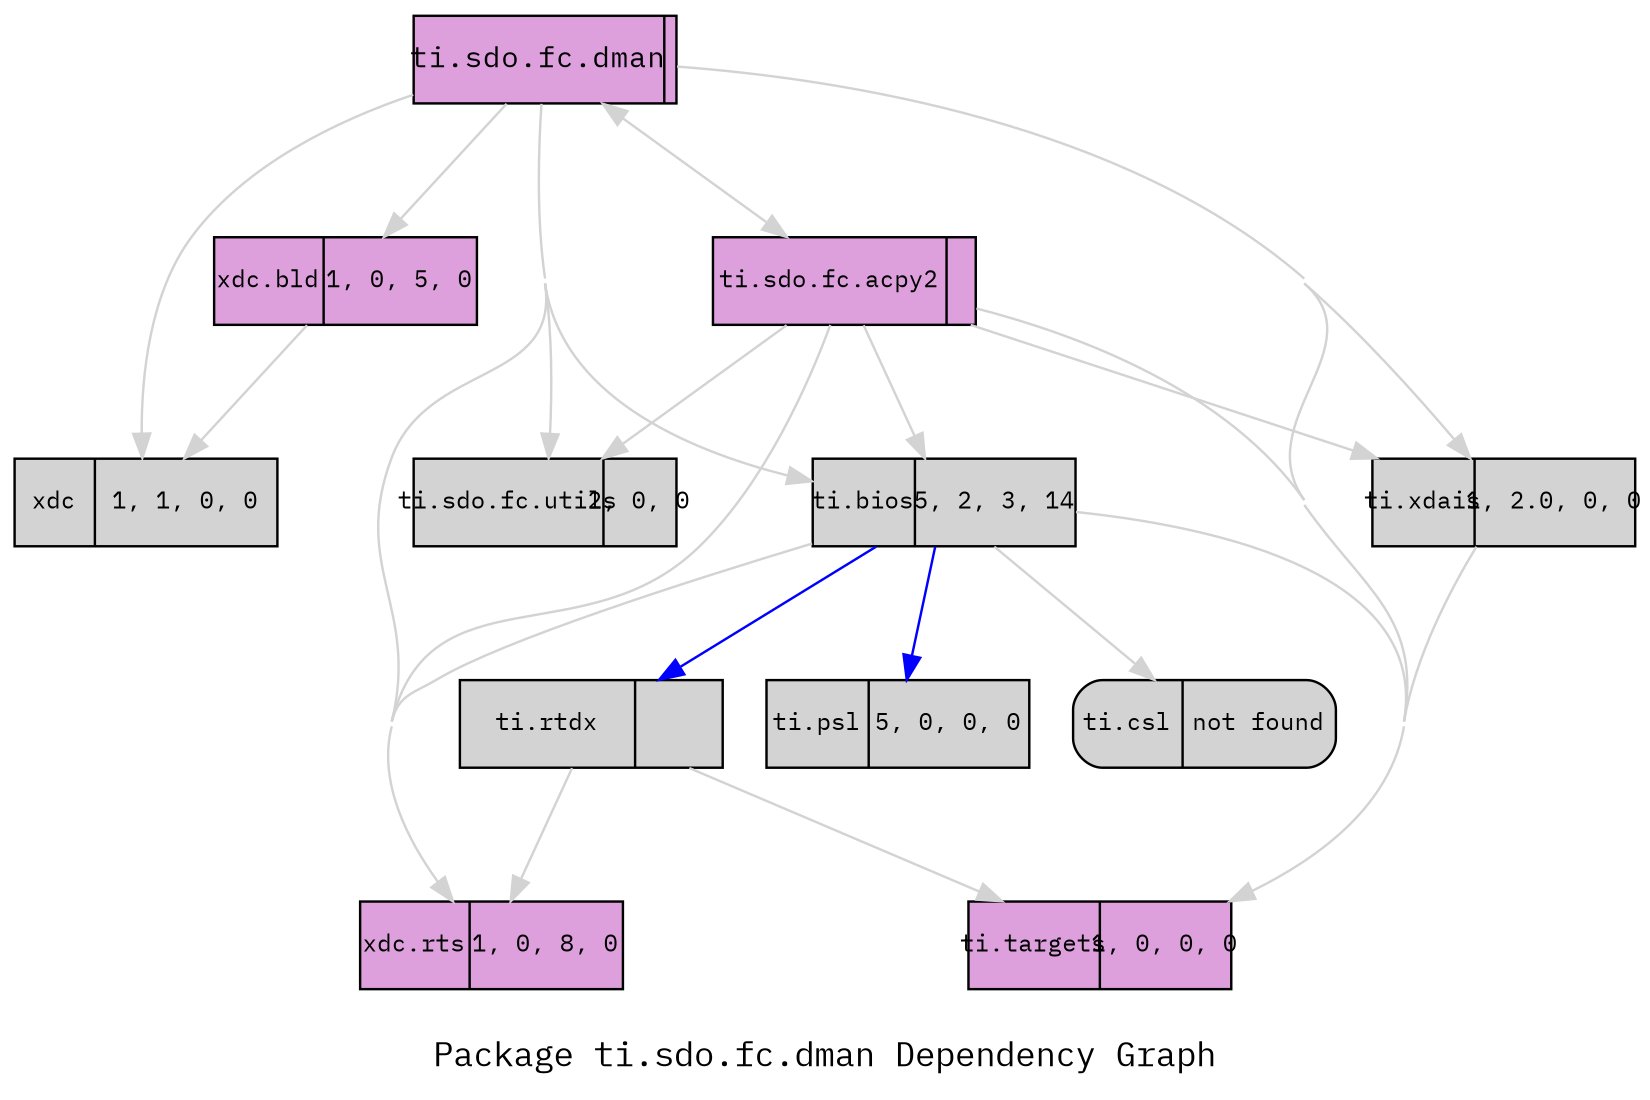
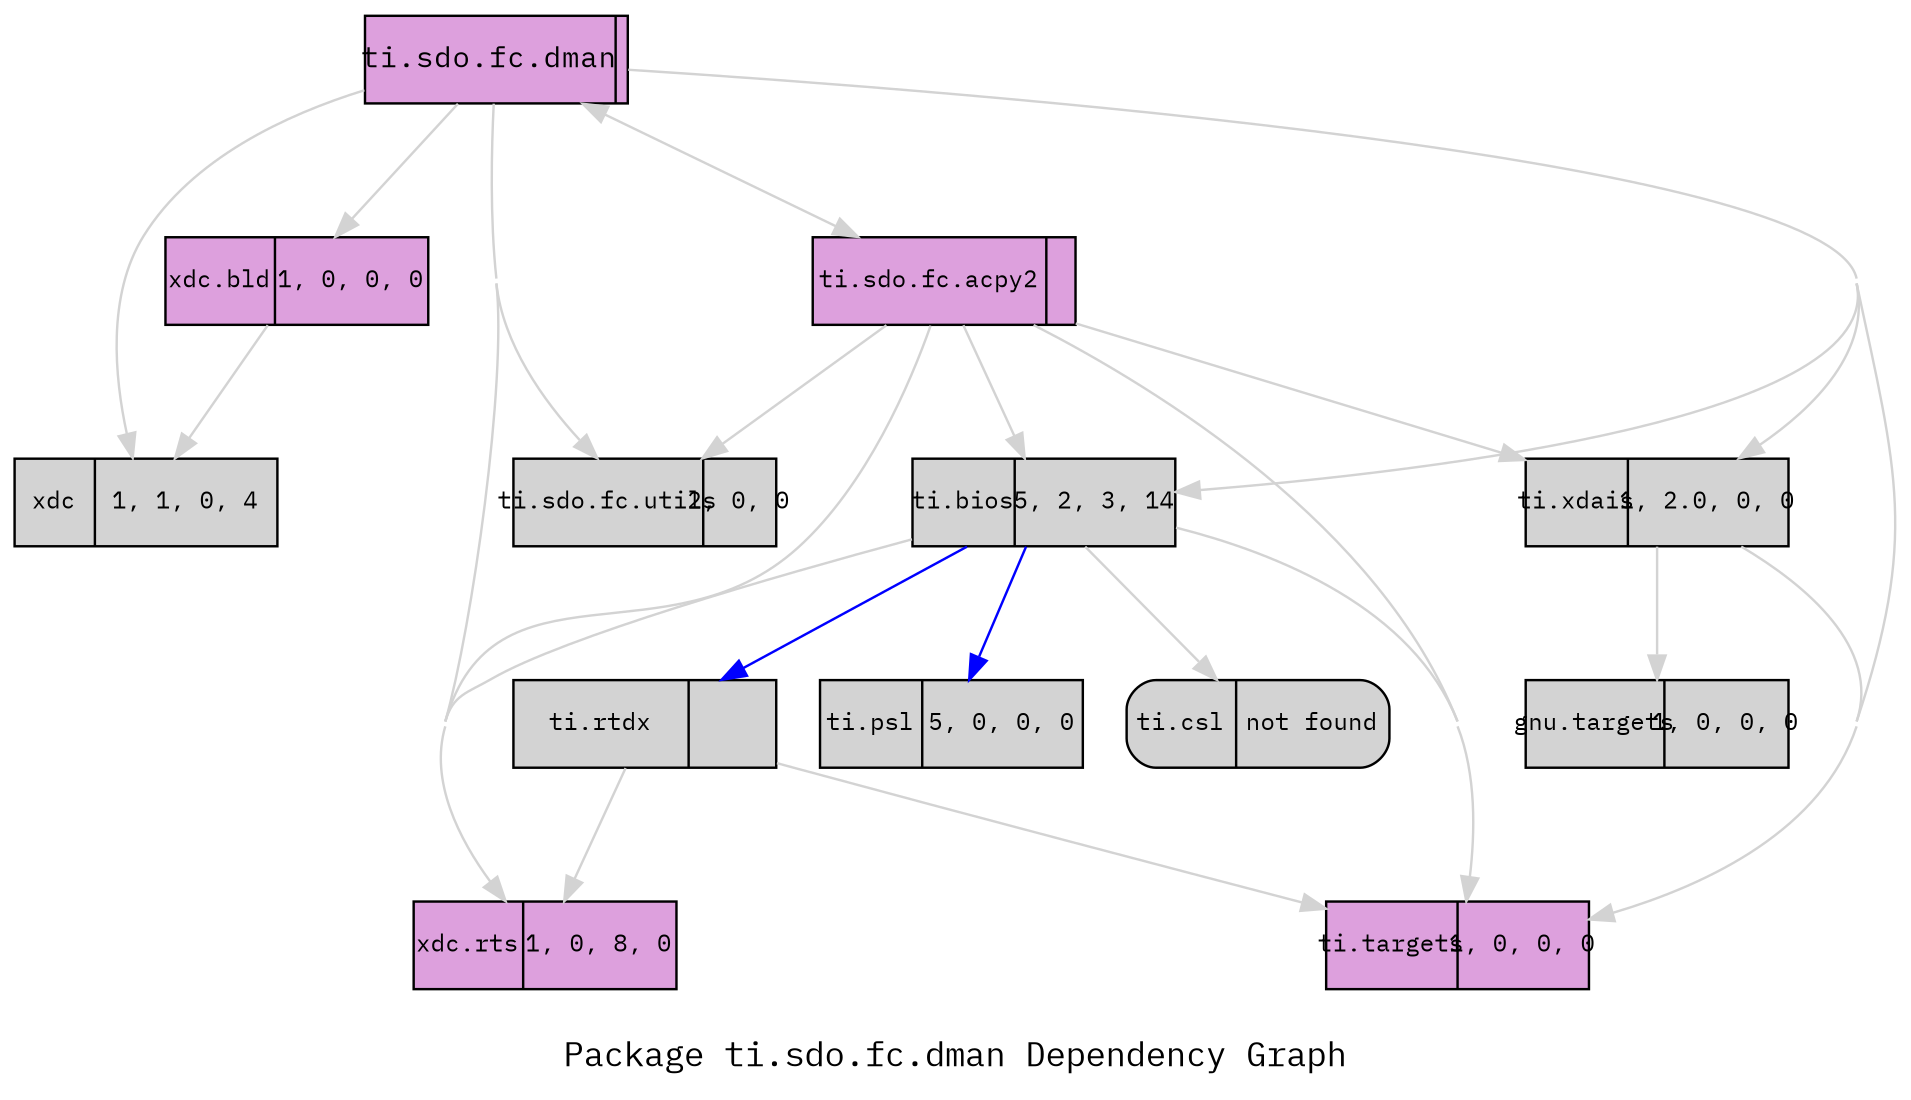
(400, 280) -> (352, 280)
(186, 501) -> (186, 501)
none -> (1657, 724)
